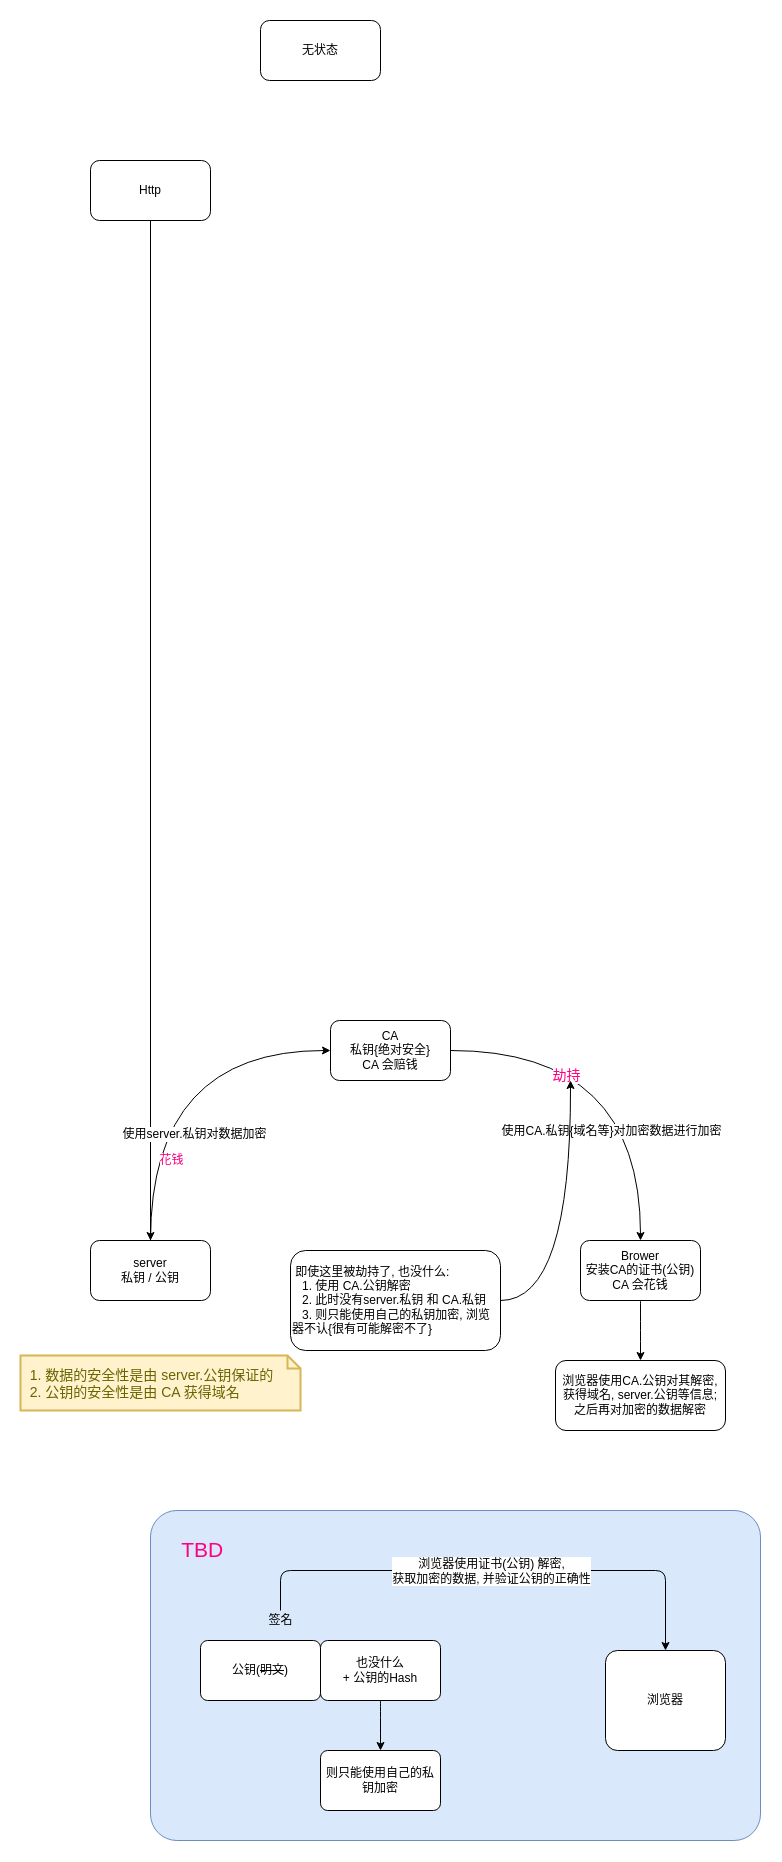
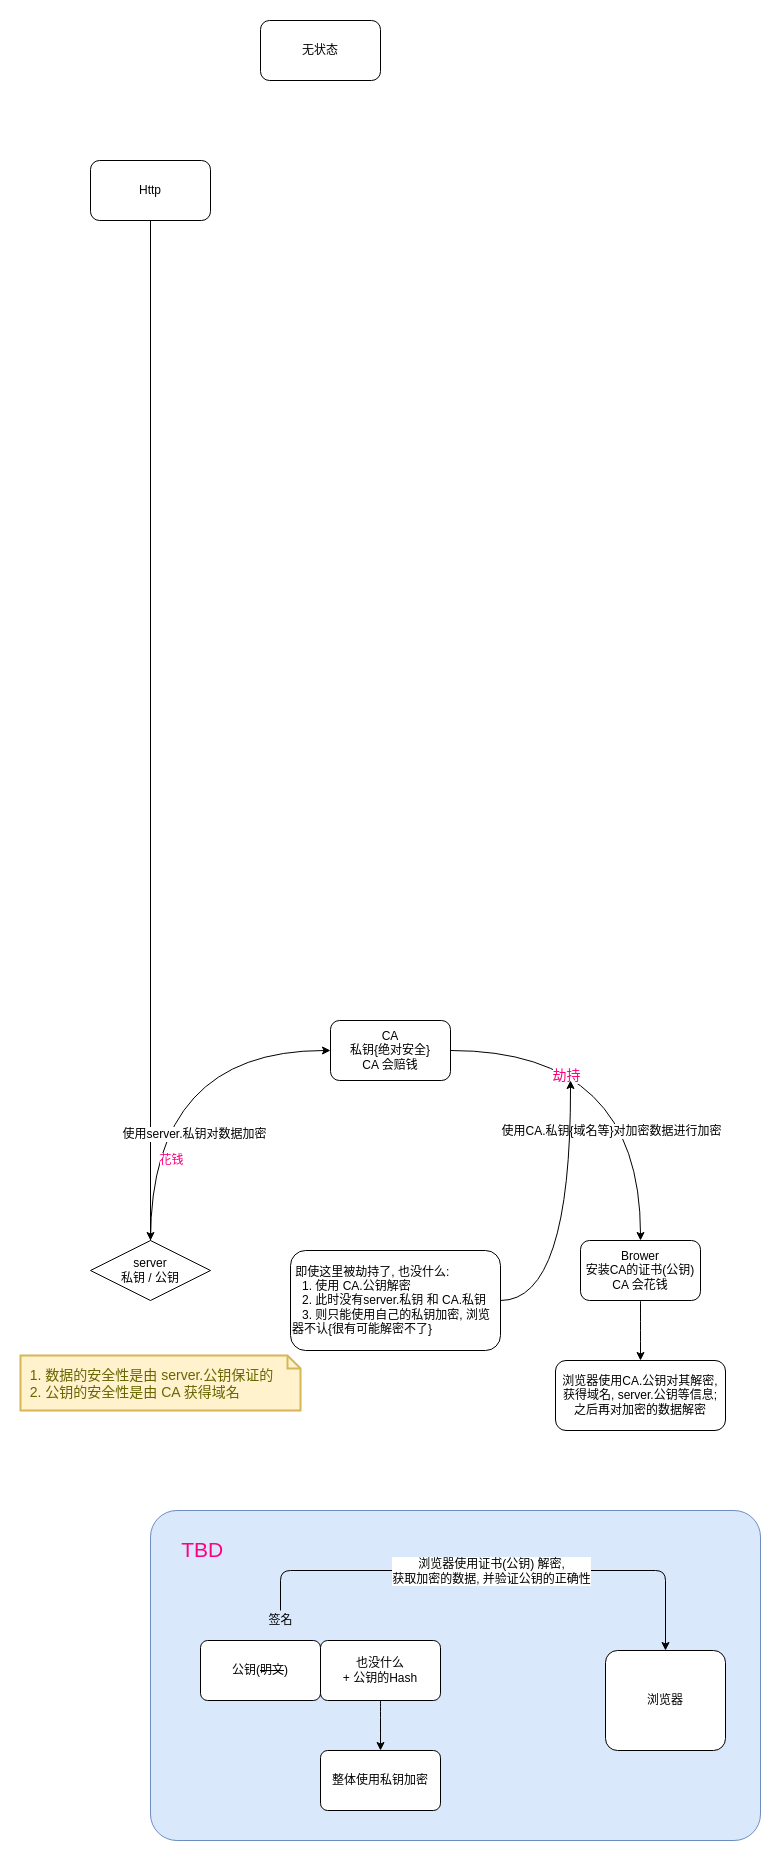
(151, 1271) -> (151, 1271)
(381, 1781) -> (381, 1781)
